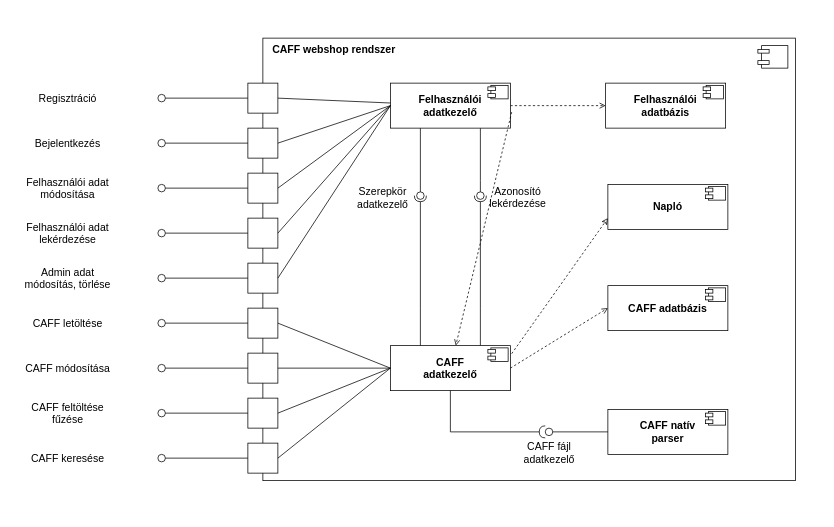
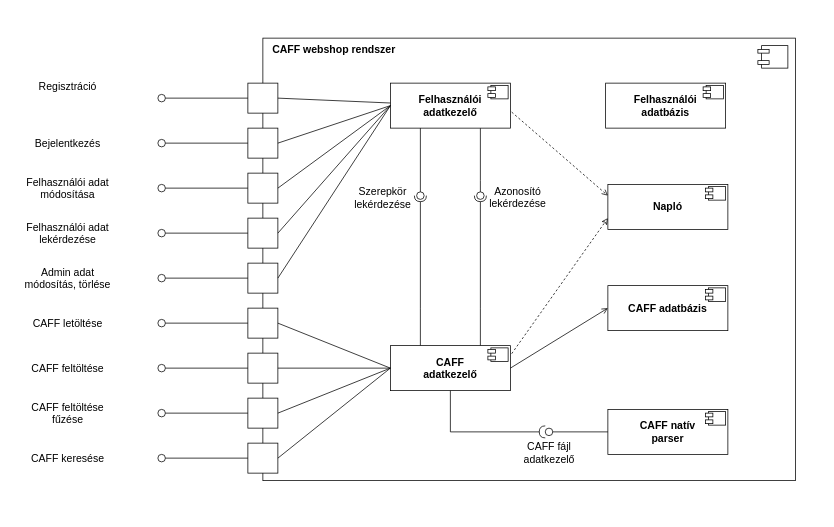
(68, 98) -> (68, 87)
(557, 105) -> none
(497, 174) -> (559, 153)
(383, 198) -> (383, 198)
(558, 338) -> (558, 338)
(68, 368) -> (68, 368)
